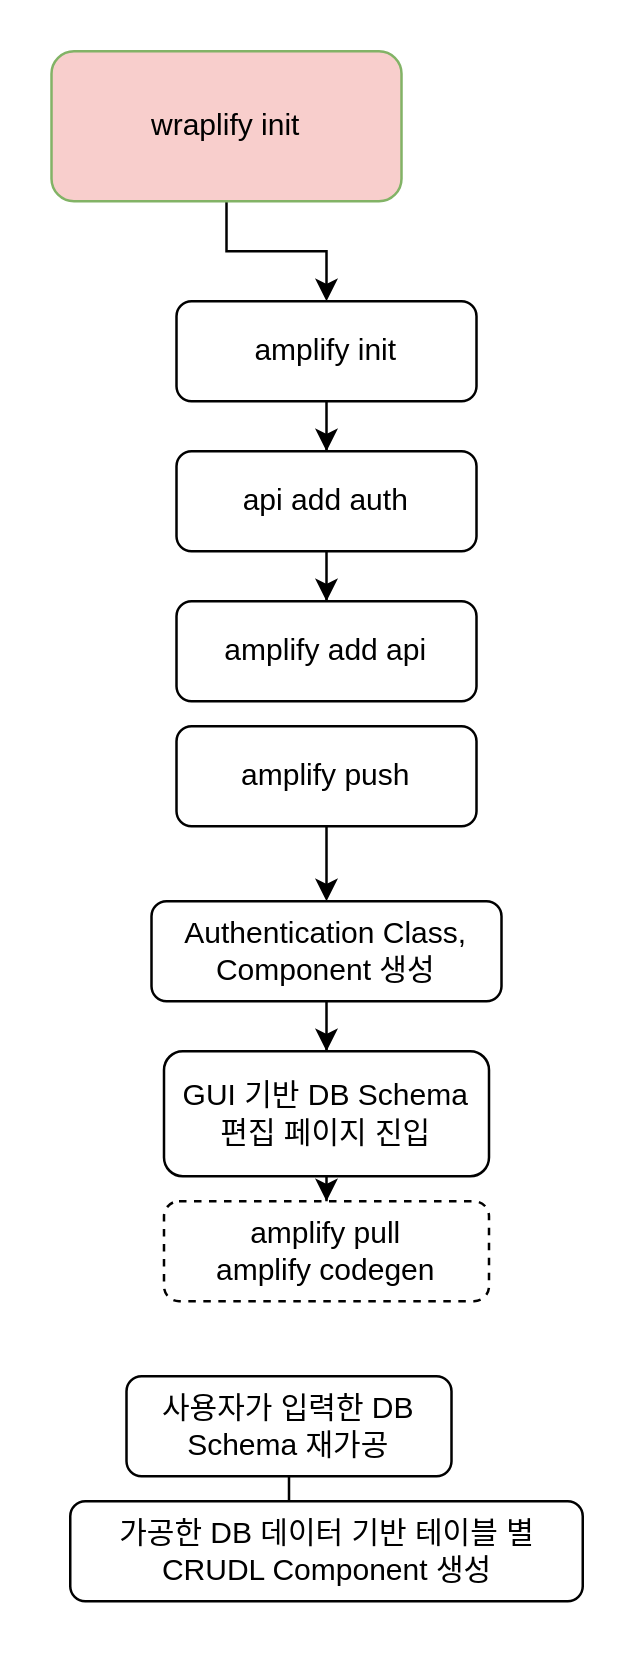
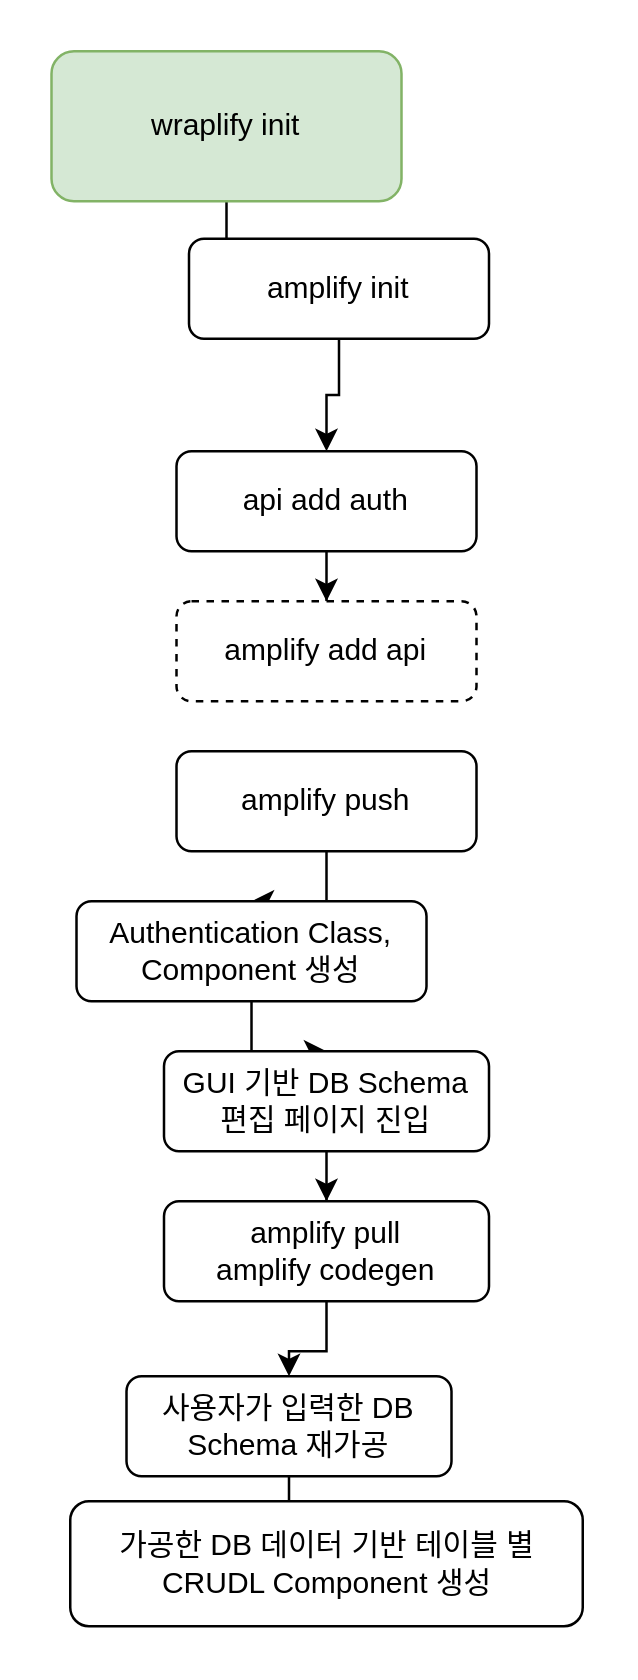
(226, 126) -> (226, 126)
(326, 351) -> (339, 289)
(326, 651) -> (326, 651)
(326, 776) -> (326, 801)
(326, 951) -> (251, 951)
(326, 1114) -> (326, 1101)
(326, 1251) -> (326, 1251)
none -> (326, 1349)
(326, 1551) -> (326, 1564)
